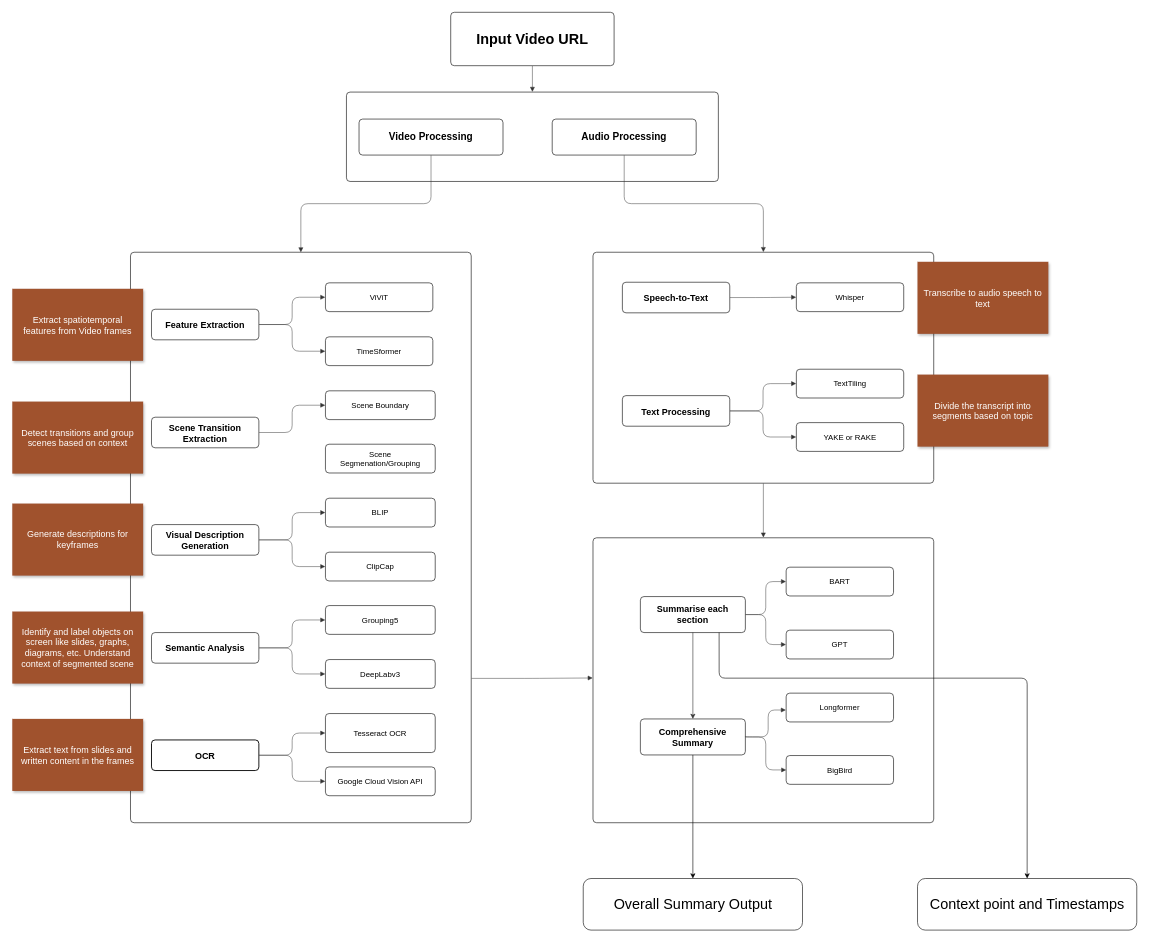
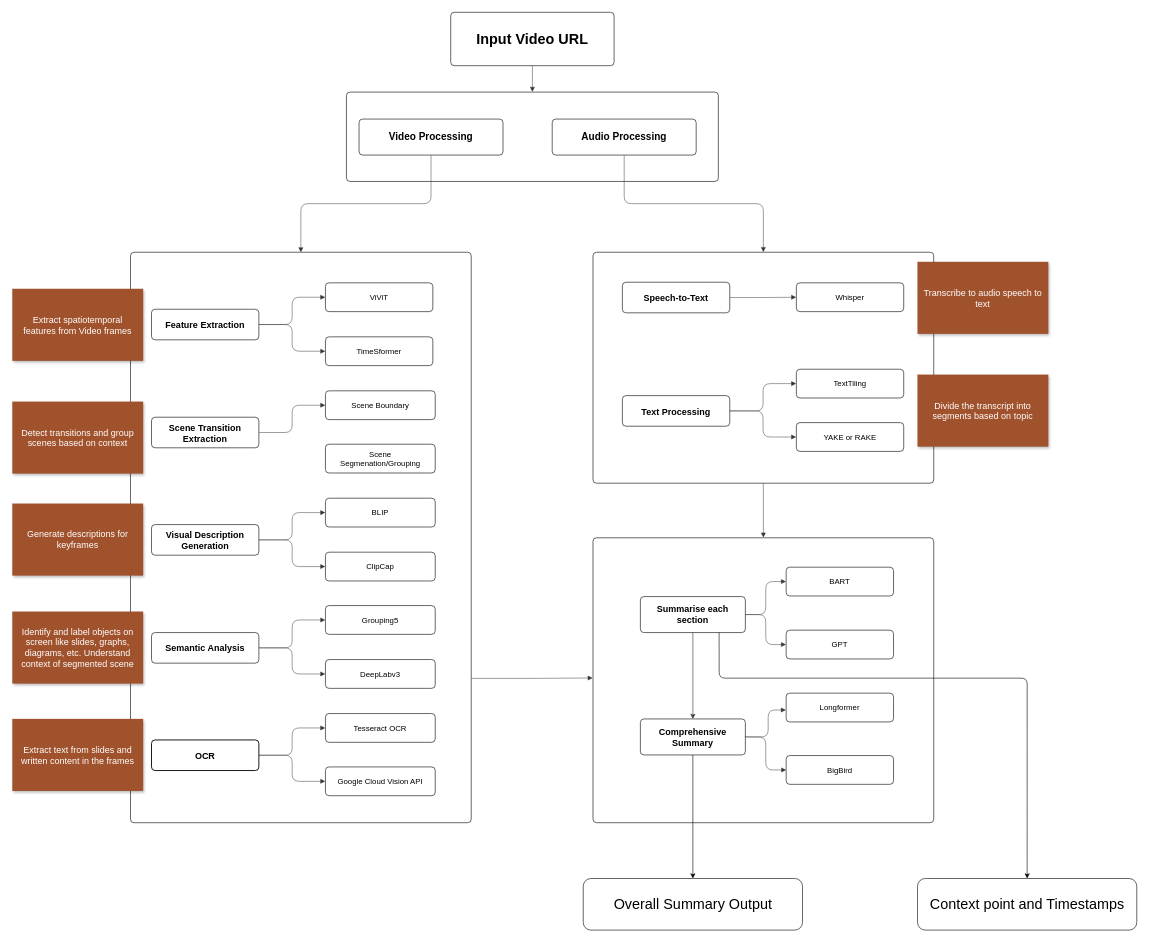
(380, 733) -> (380, 728)
